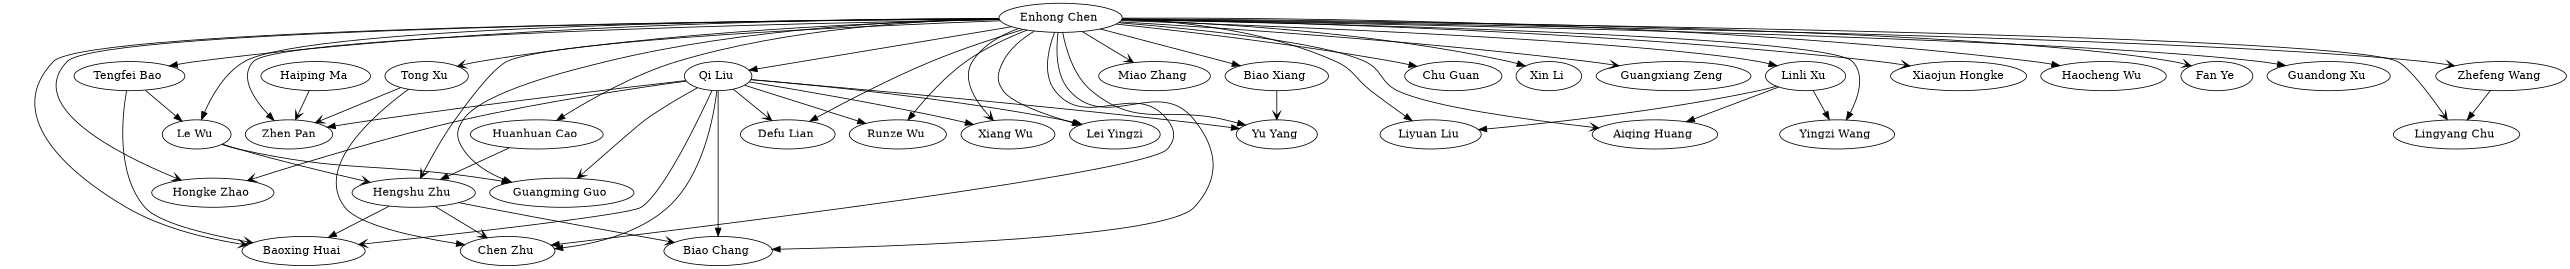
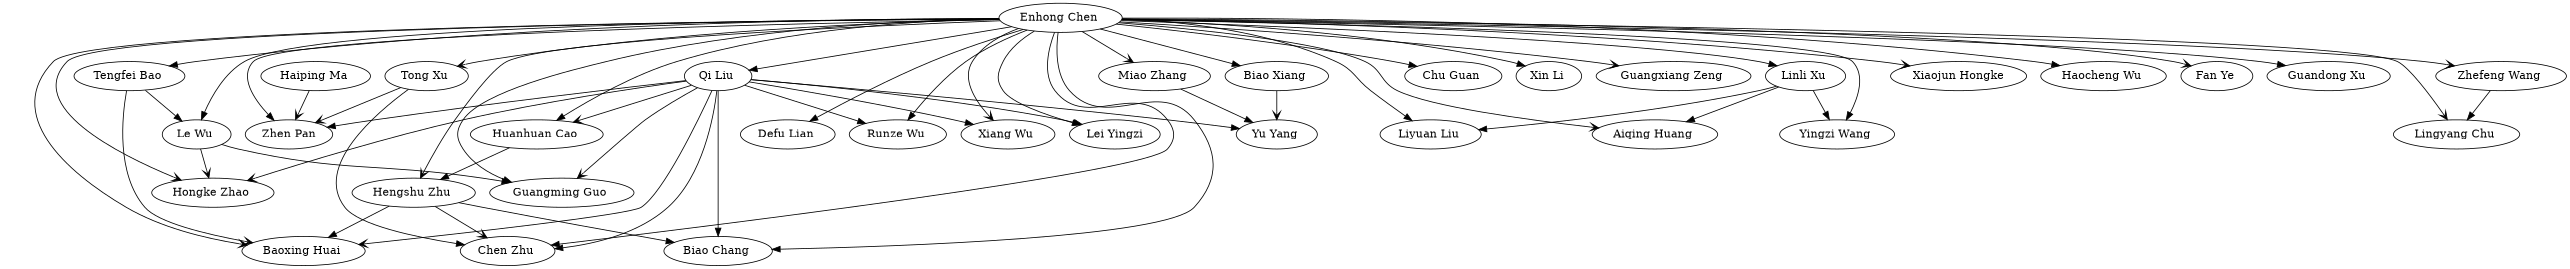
(1104, 100) -> (1213, 104)
(749, 102) -> (636, 103)
(309, 168) -> (204, 159)
(578, 225) -> (578, 225)
